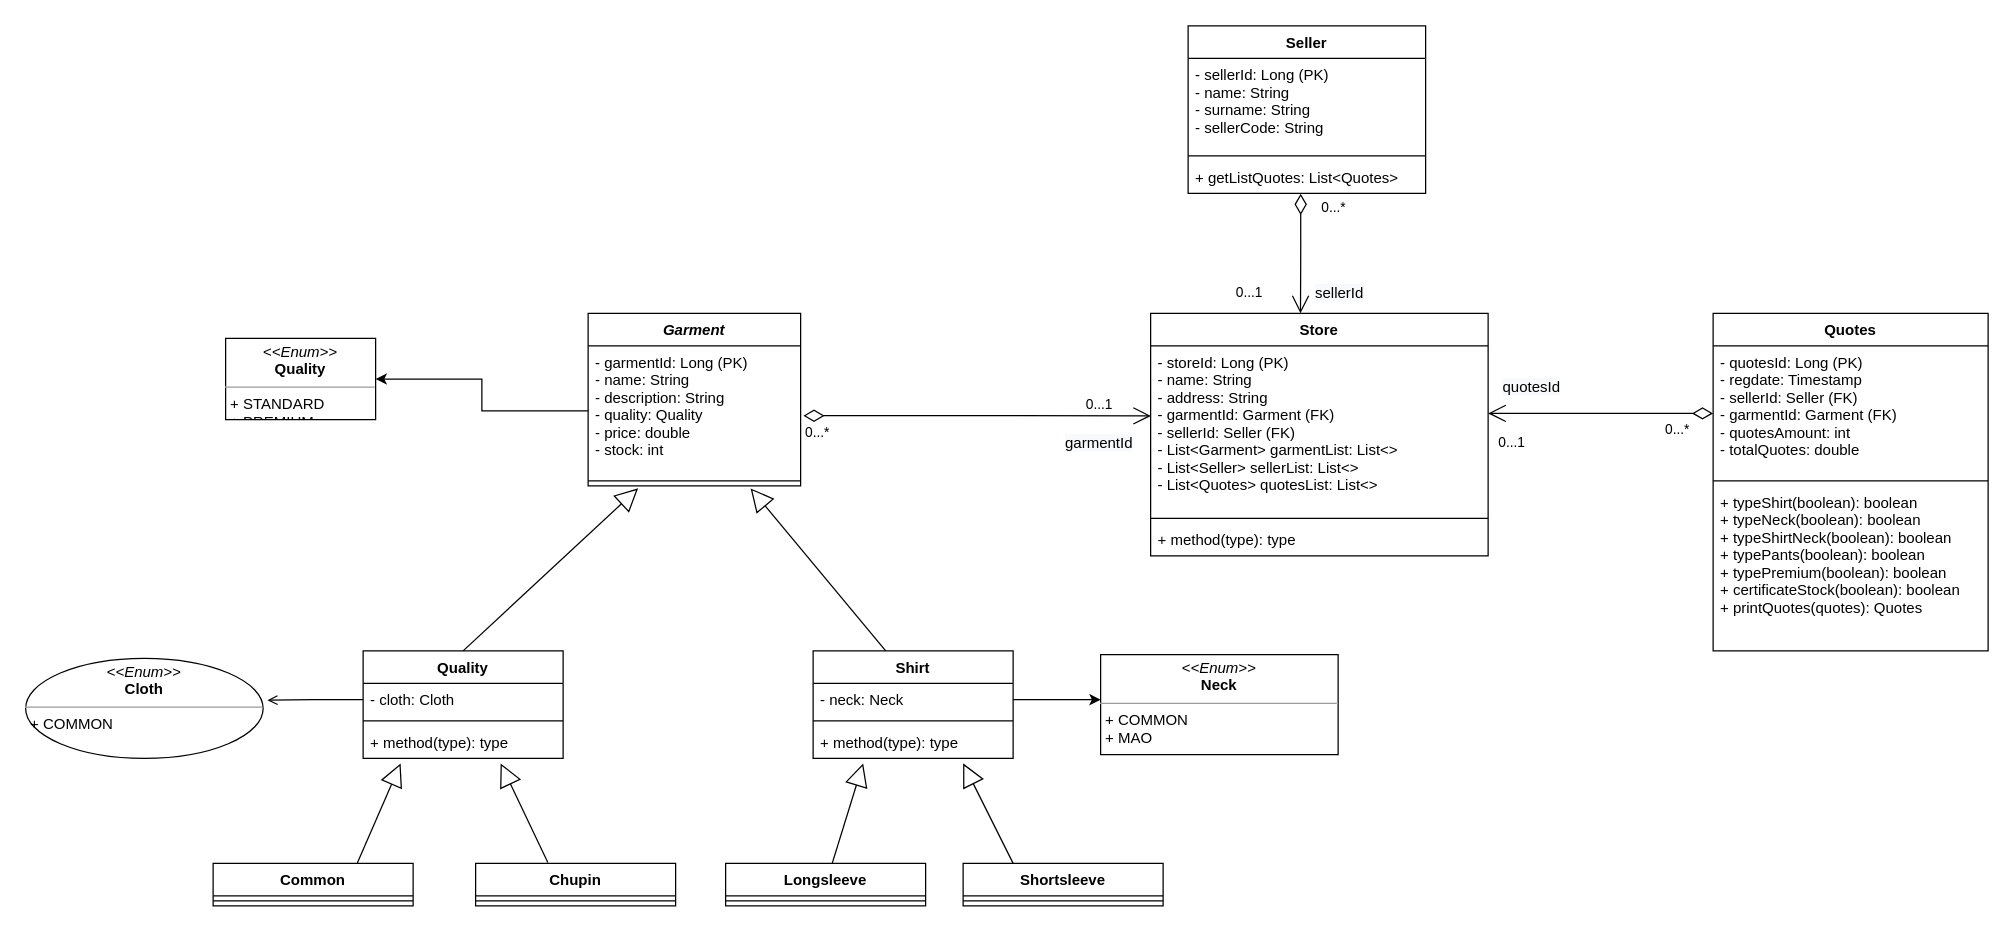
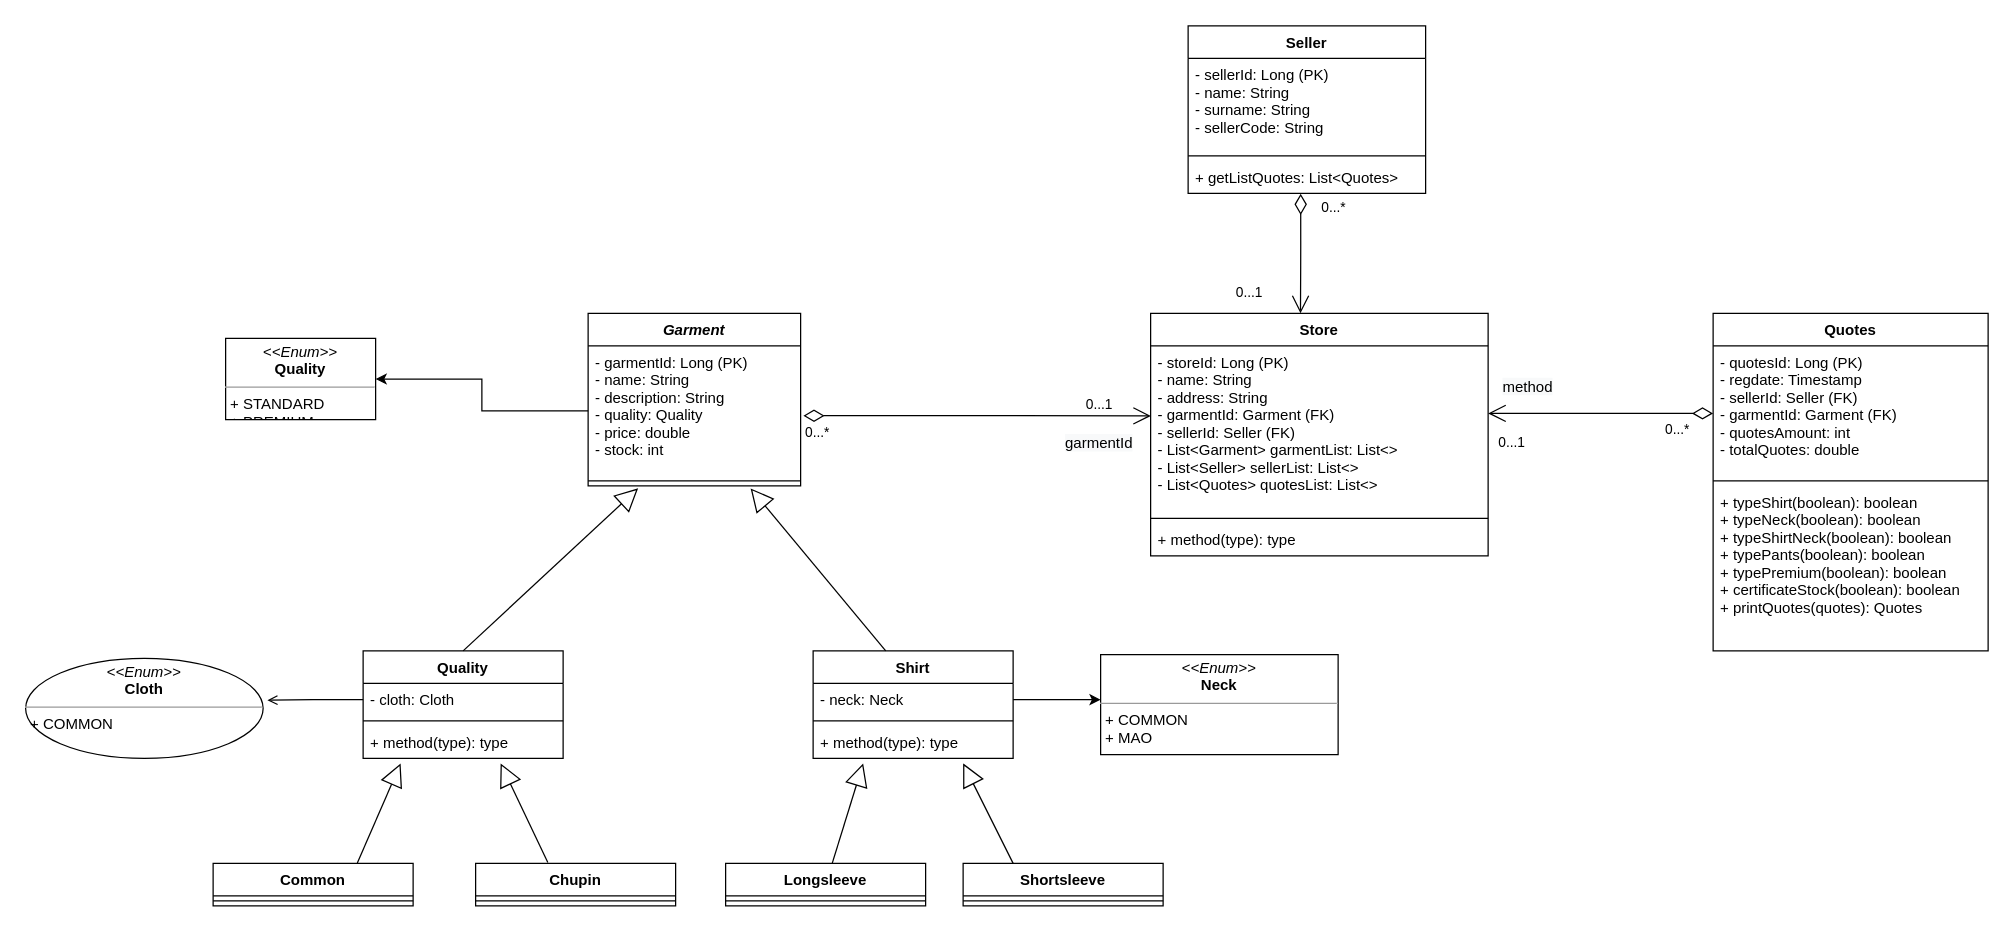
(1363, 294) -> none
(1537, 387) -> (1528, 387)
